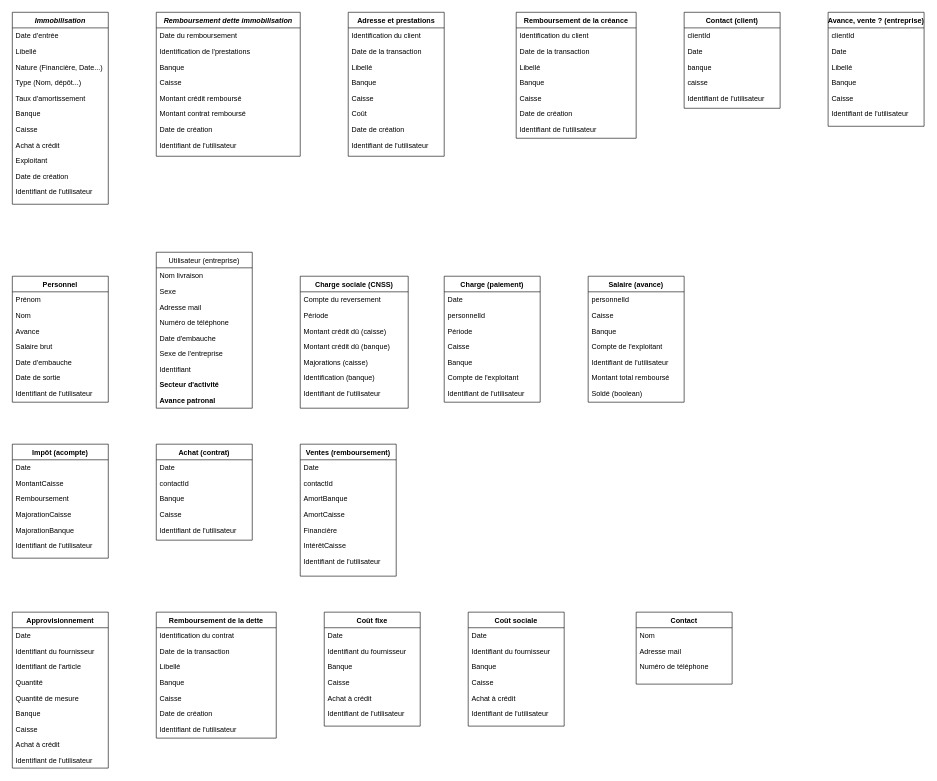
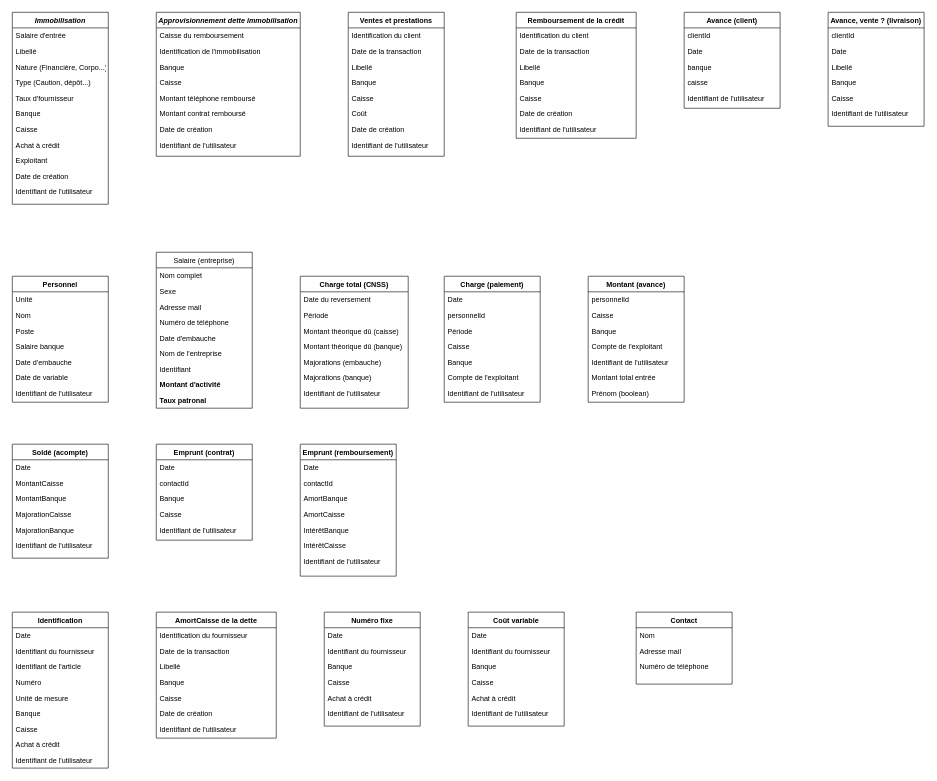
(228, 20) -> (228, 20)
(396, 20) -> (396, 20)
(576, 20) -> (576, 20)
(732, 20) -> (732, 20)
(876, 20) -> (876, 20)
(40, 36) -> (44, 36)
(200, 36) -> (203, 36)
(215, 52) -> (217, 52)
(65, 67) -> (67, 67)
(50, 83) -> (57, 83)
(53, 98) -> (49, 98)
(205, 98) -> (211, 98)
(204, 260) -> (204, 260)
(182, 276) -> (180, 276)
(354, 284) -> (354, 284)
(636, 284) -> (636, 284)
(28, 300) -> (25, 300)
(344, 300) -> (340, 300)
(28, 331) -> (26, 331)
(351, 331) -> (357, 331)
(37, 347) -> (41, 347)
(352, 347) -> (358, 347)
(195, 354) -> (193, 354)
(341, 362) -> (346, 362)
(41, 378) -> (44, 378)
(346, 378) -> (342, 378)
(635, 378) -> (629, 378)
(192, 385) -> (192, 385)
(619, 394) -> (622, 394)
(188, 401) -> (184, 401)
(60, 452) -> (60, 452)
(204, 452) -> (204, 452)
(348, 452) -> (348, 452)
(42, 499) -> (42, 499)
(322, 530) -> (330, 530)
(60, 620) -> (60, 620)
(216, 620) -> (216, 620)
(372, 620) -> (372, 620)
(516, 620) -> (516, 620)
(205, 636) -> (212, 636)
(31, 683) -> (28, 683)
(49, 698) -> (43, 698)
